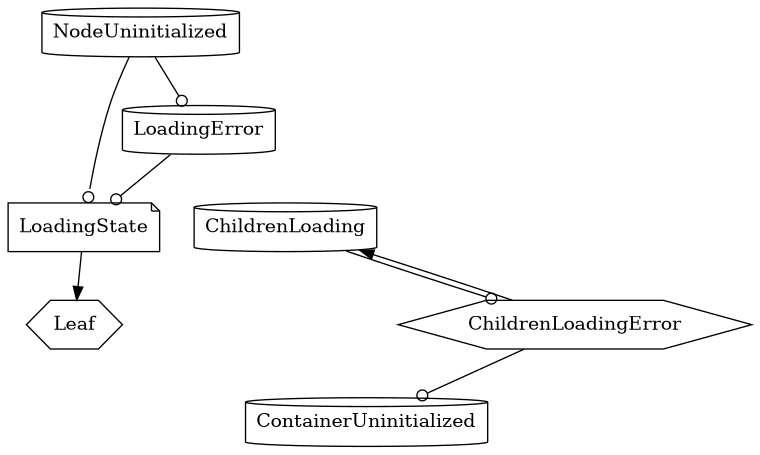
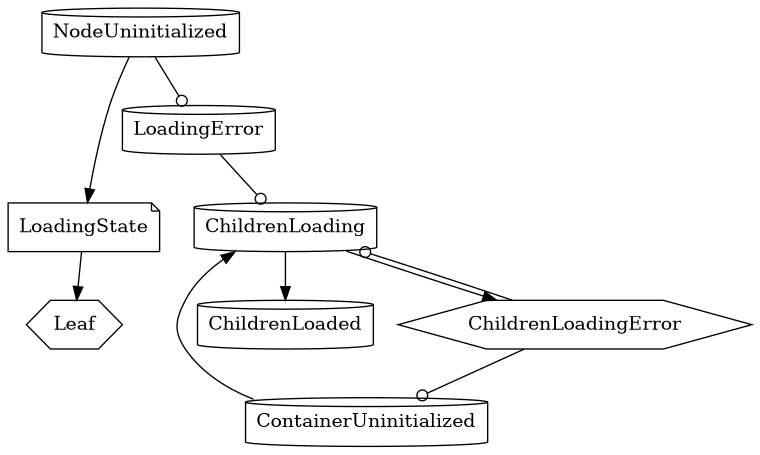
(105, 122) -> (105, 122)
(146, 175) -> (239, 175)
(416, 274) -> (416, 274)
(442, 277) -> (442, 277)
none -> (285, 325)
none -> (180, 339)
